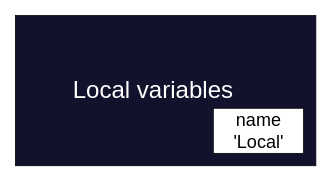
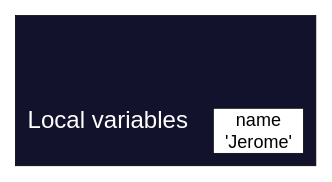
(153, 90) -> (108, 120)
(258, 131) -> (258, 131)
